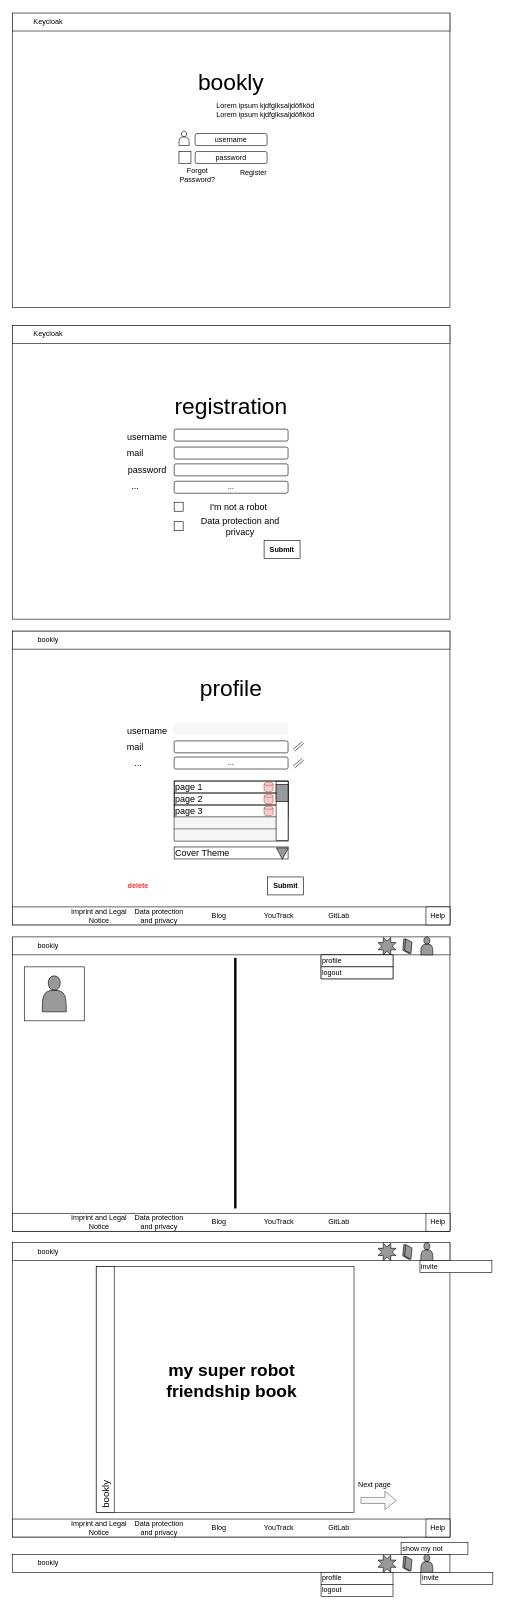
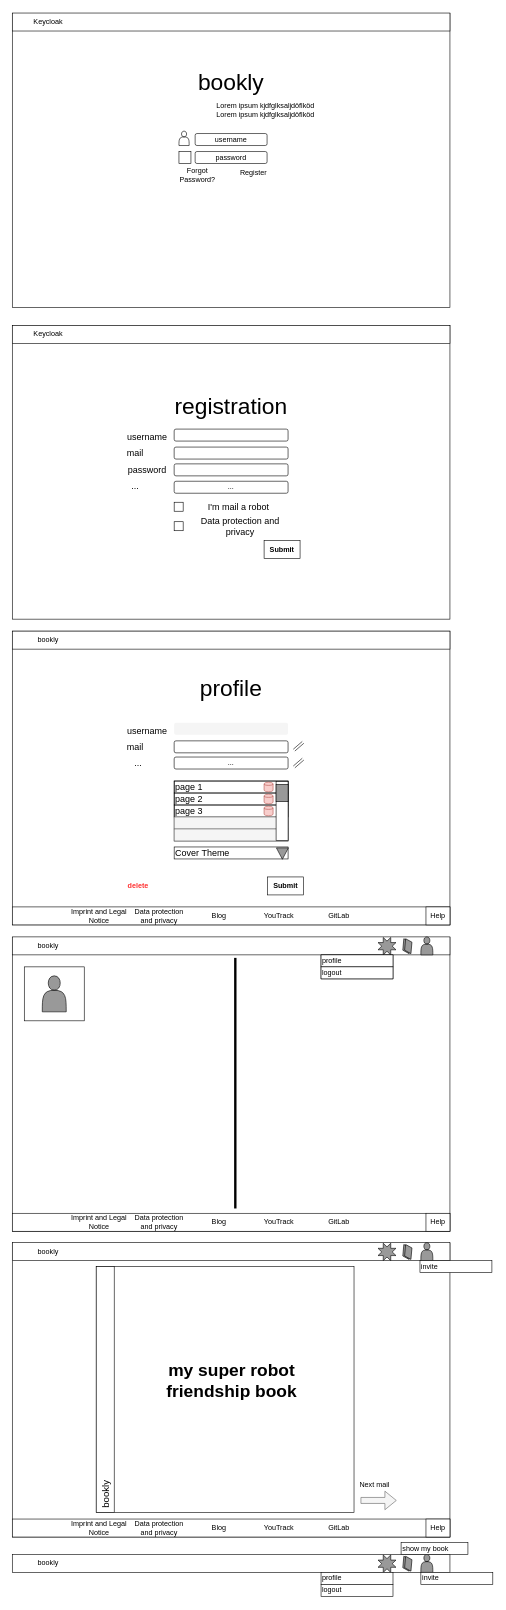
(239, 507) -> (239, 507)
(375, 1485) -> (375, 1485)
(423, 1549) -> (425, 1549)
